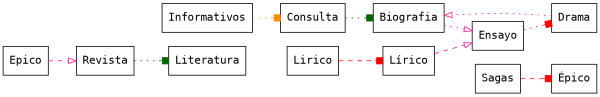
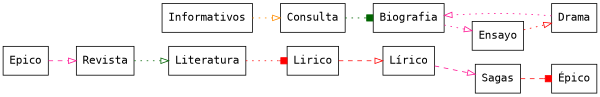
(262, 18) -> (262, 18)
(534, 27) -> (534, 27)
(449, 49) -> (451, 69)
(148, 61) -> (148, 61)
none -> (263, 61)
(357, 61) -> (357, 61)
